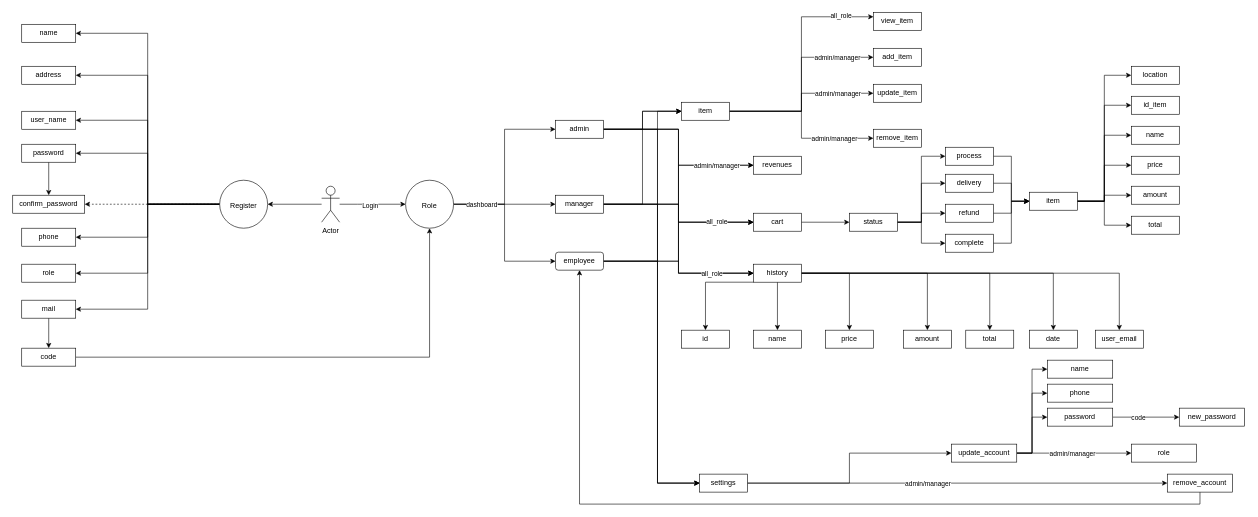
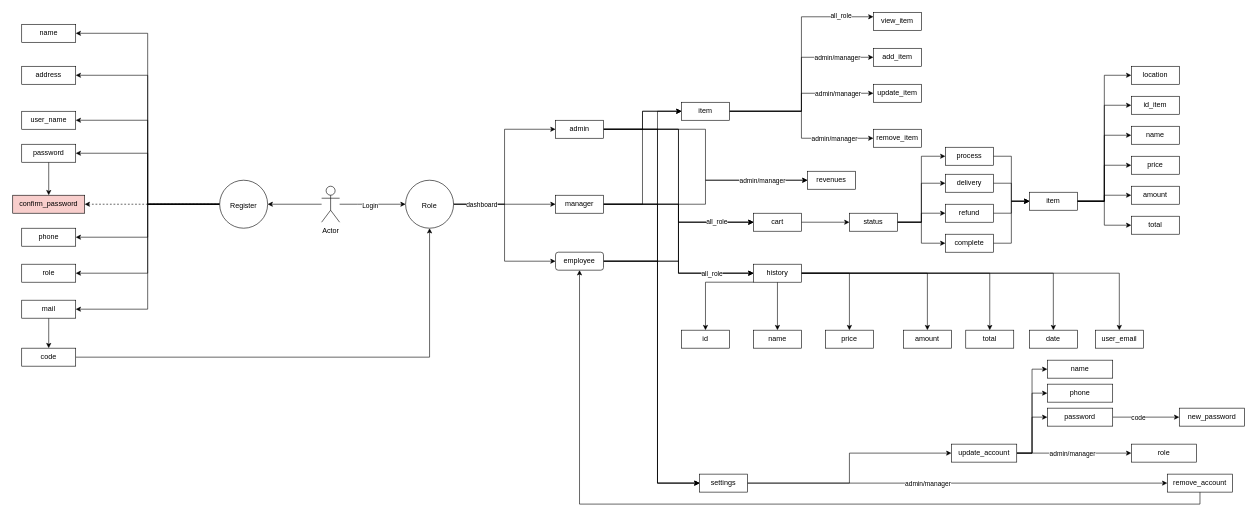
(777, 165) -> (831, 180)
(48, 204) -> (48, 204)
